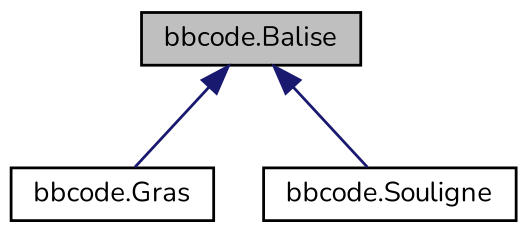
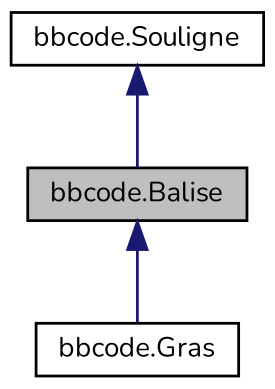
(330, 127) -> (137, 131)
